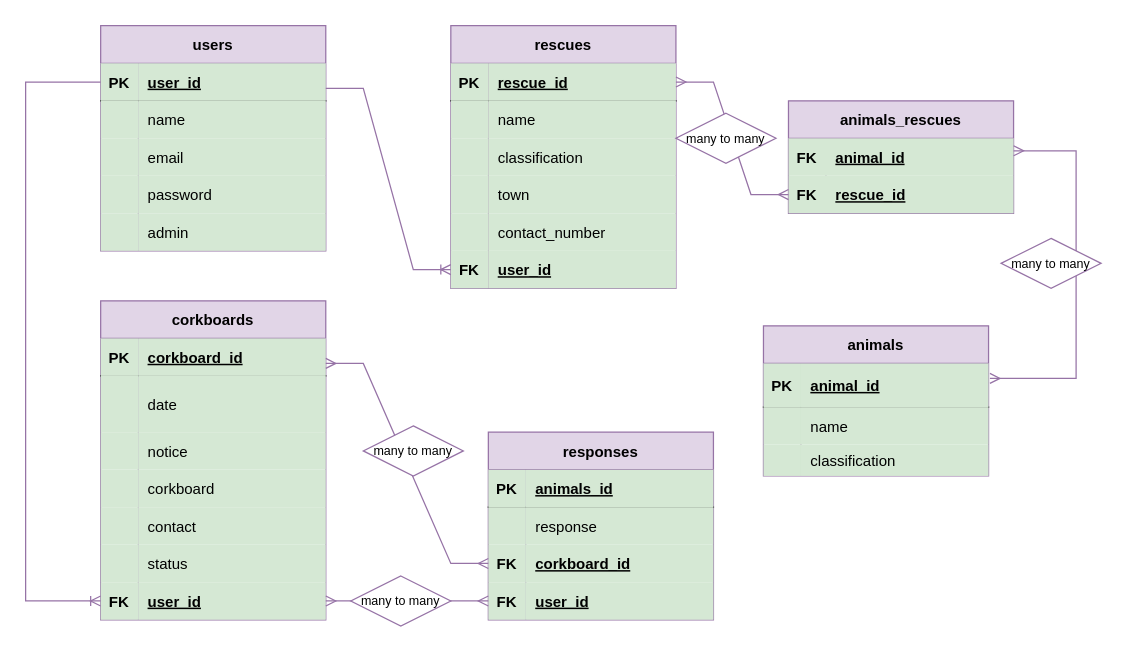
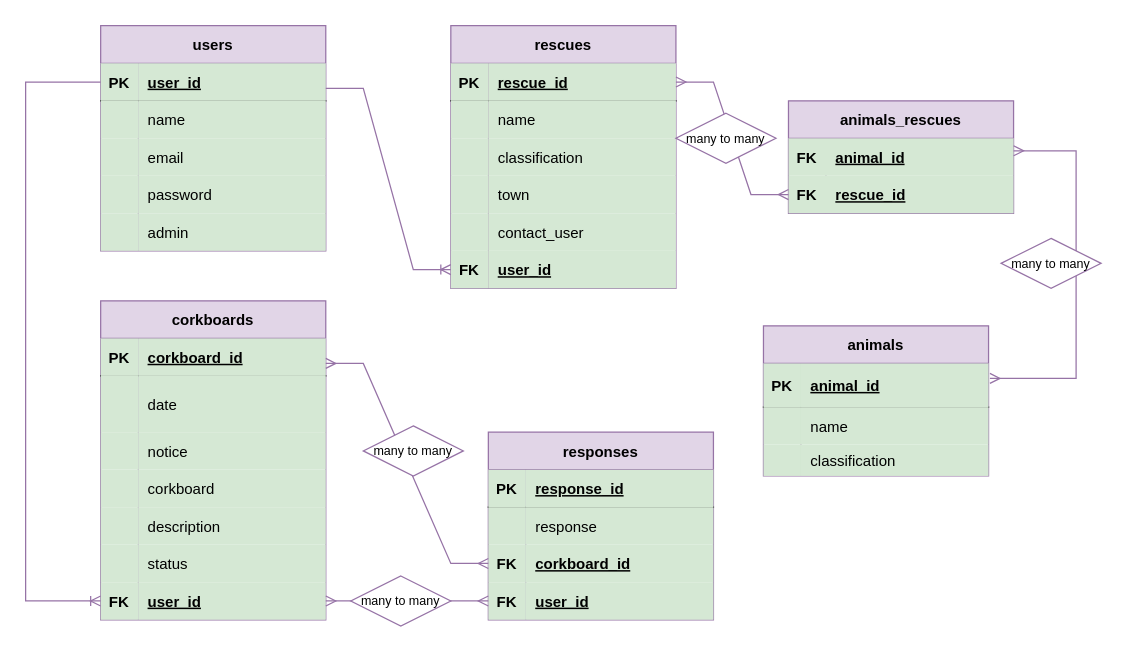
(556, 233) -> (548, 233)
(571, 489) -> (579, 489)
(177, 526) -> (190, 526)
